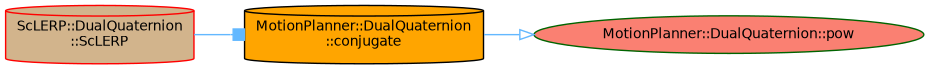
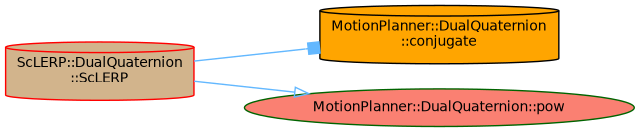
(502, 35) -> (244, 87)
